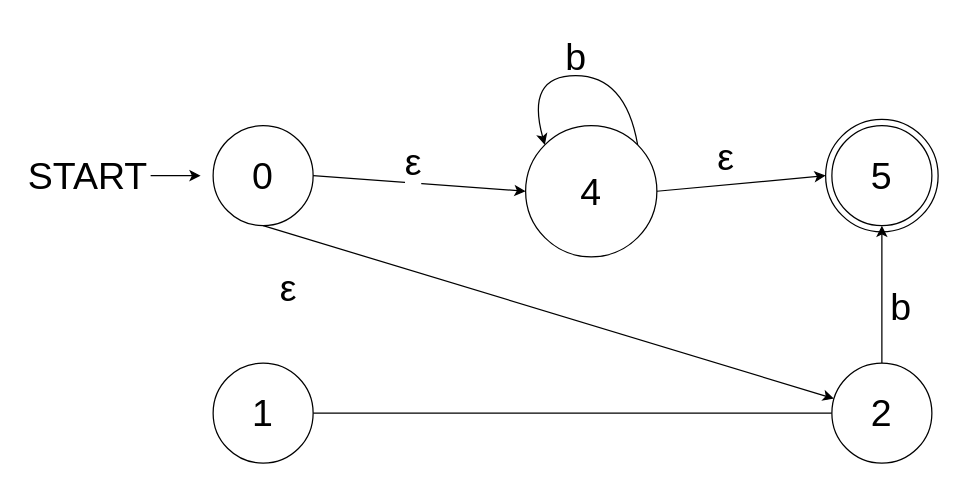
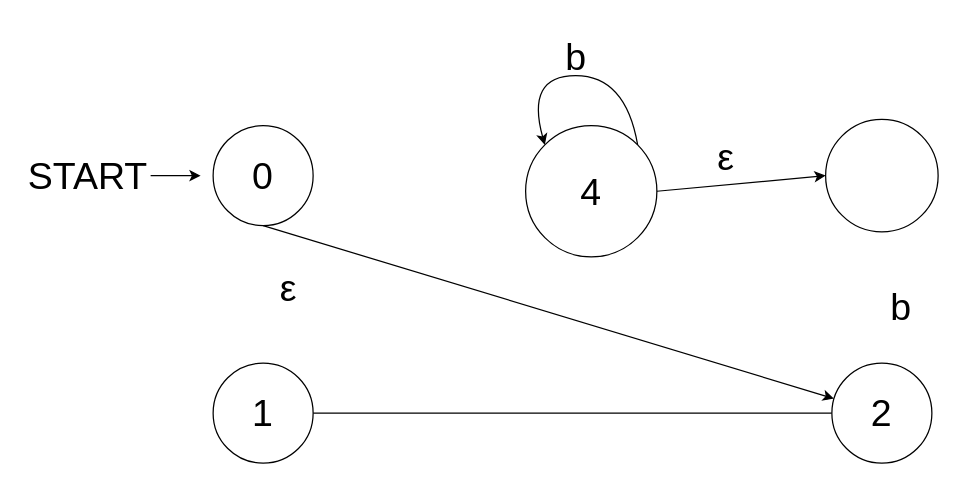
(882, 176) -> none
(468, 187) -> none
(882, 299) -> none
